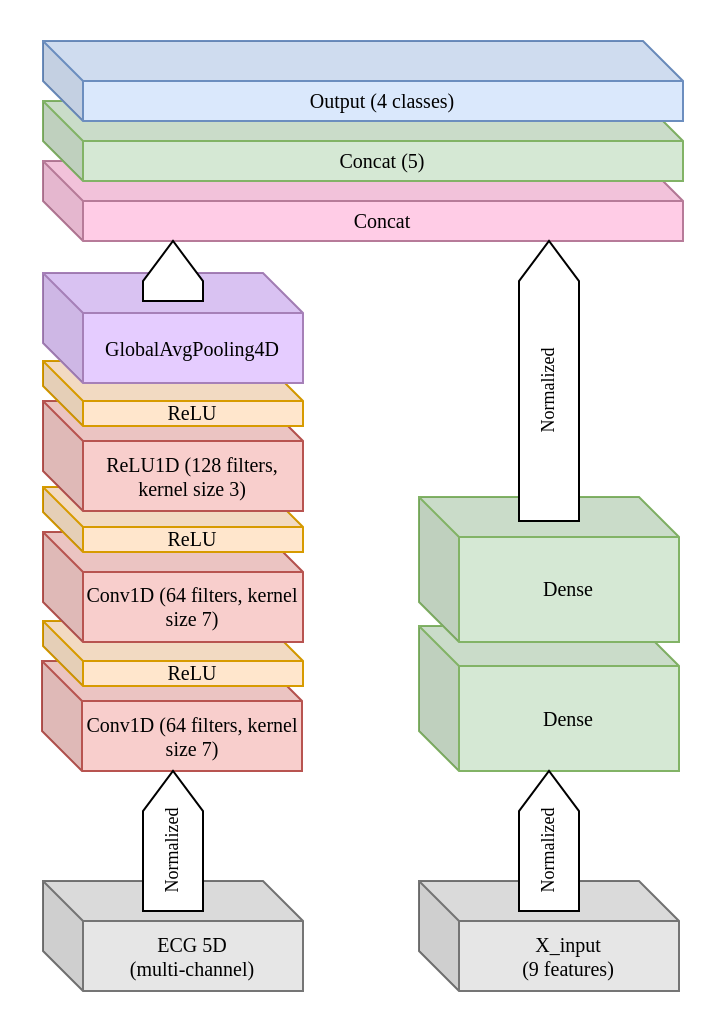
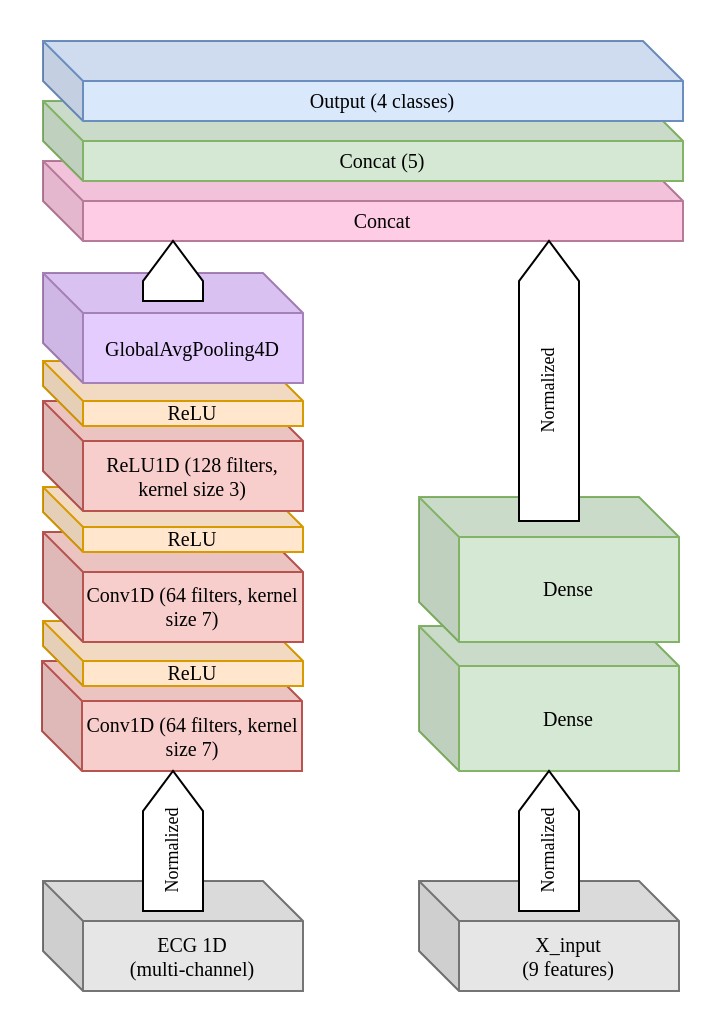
(193, 957) -> (193, 957)
